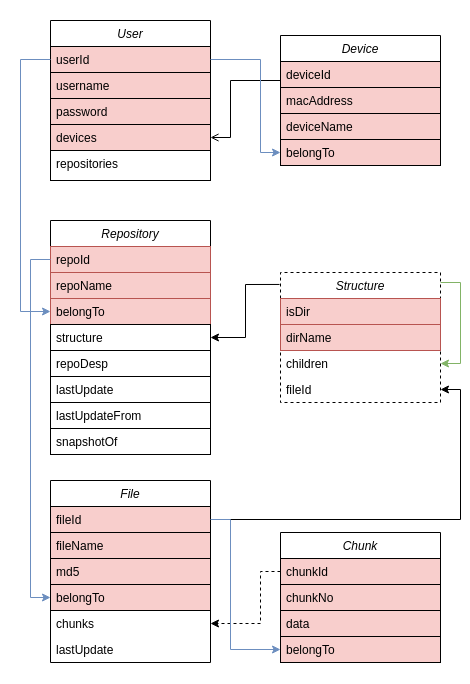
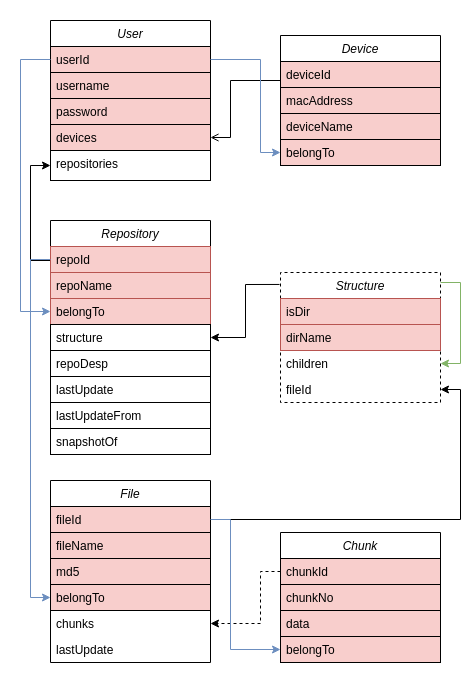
none -> (31, 205)
